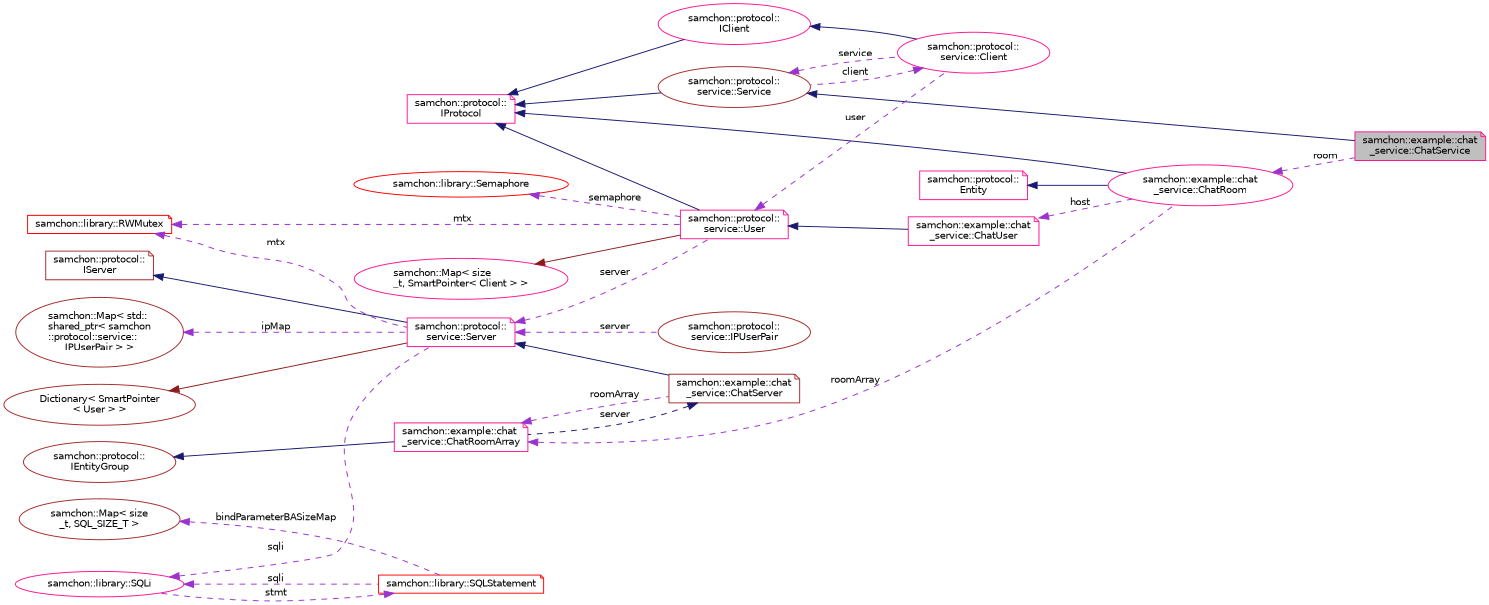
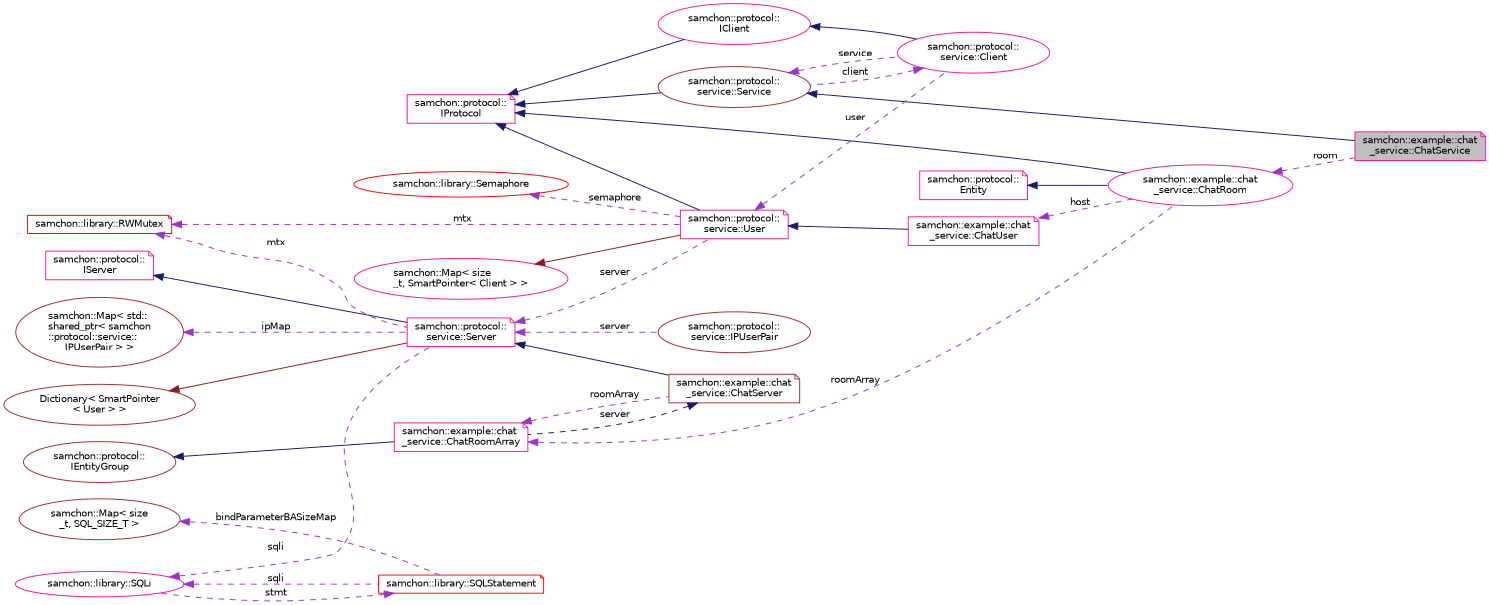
(100, 265) -> (100, 265)
